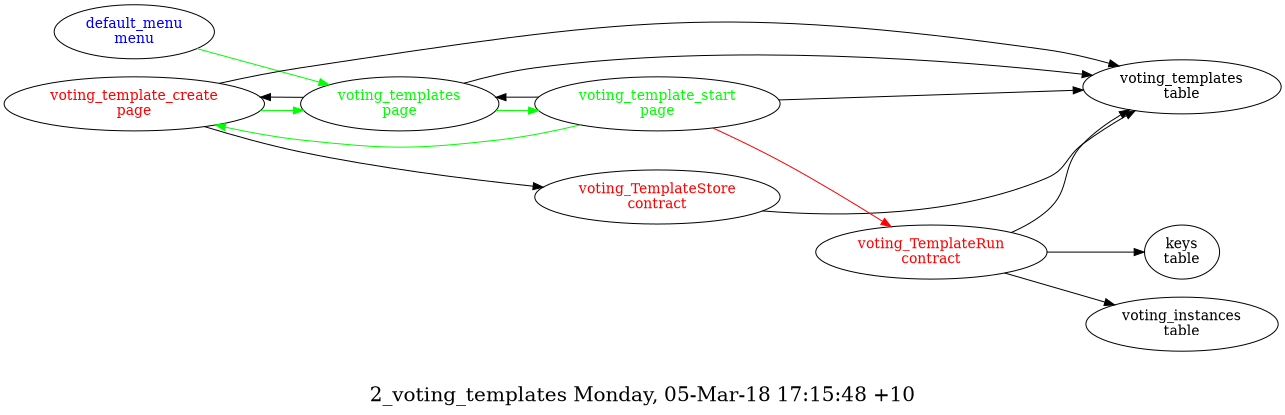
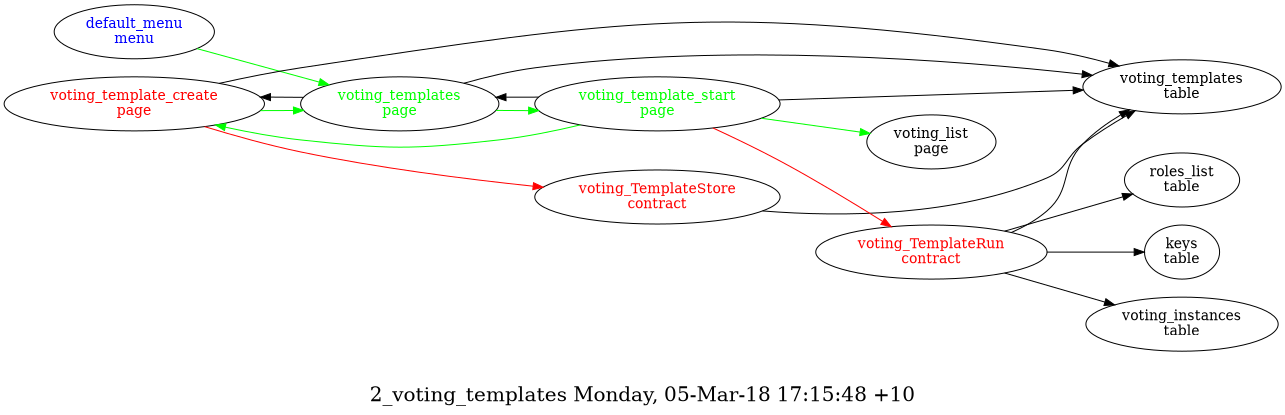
none -> (931, 142)
(367, 164) -> (367, 164)
none -> (1182, 180)
